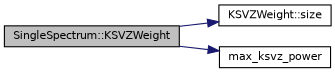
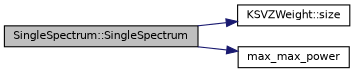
(92, 36) -> (101, 36)
(275, 57) -> (294, 57)
